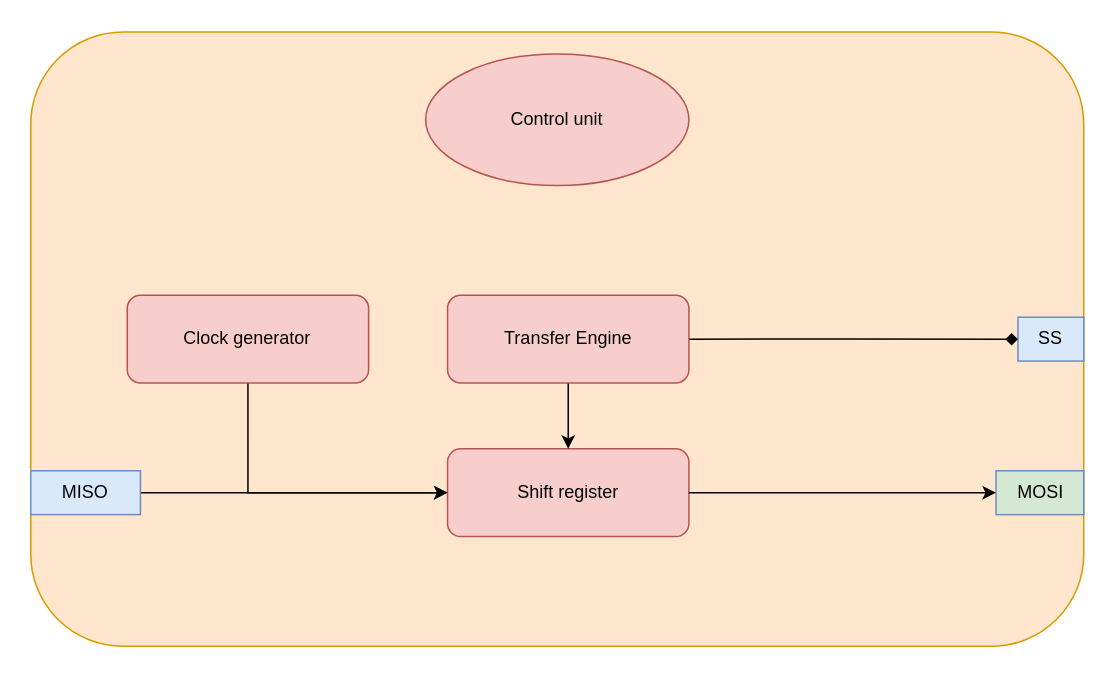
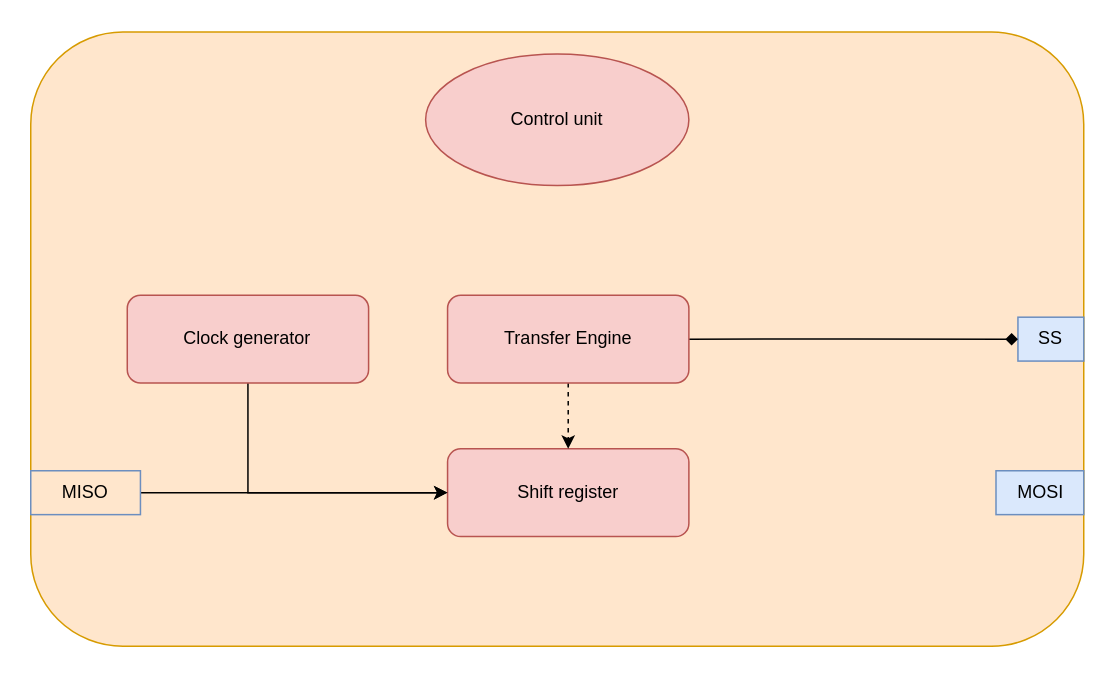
(568, 411) -> (568, 411)
(86, 492) -> (86, 492)
(837, 492) -> none
(1040, 492) -> (1040, 492)
